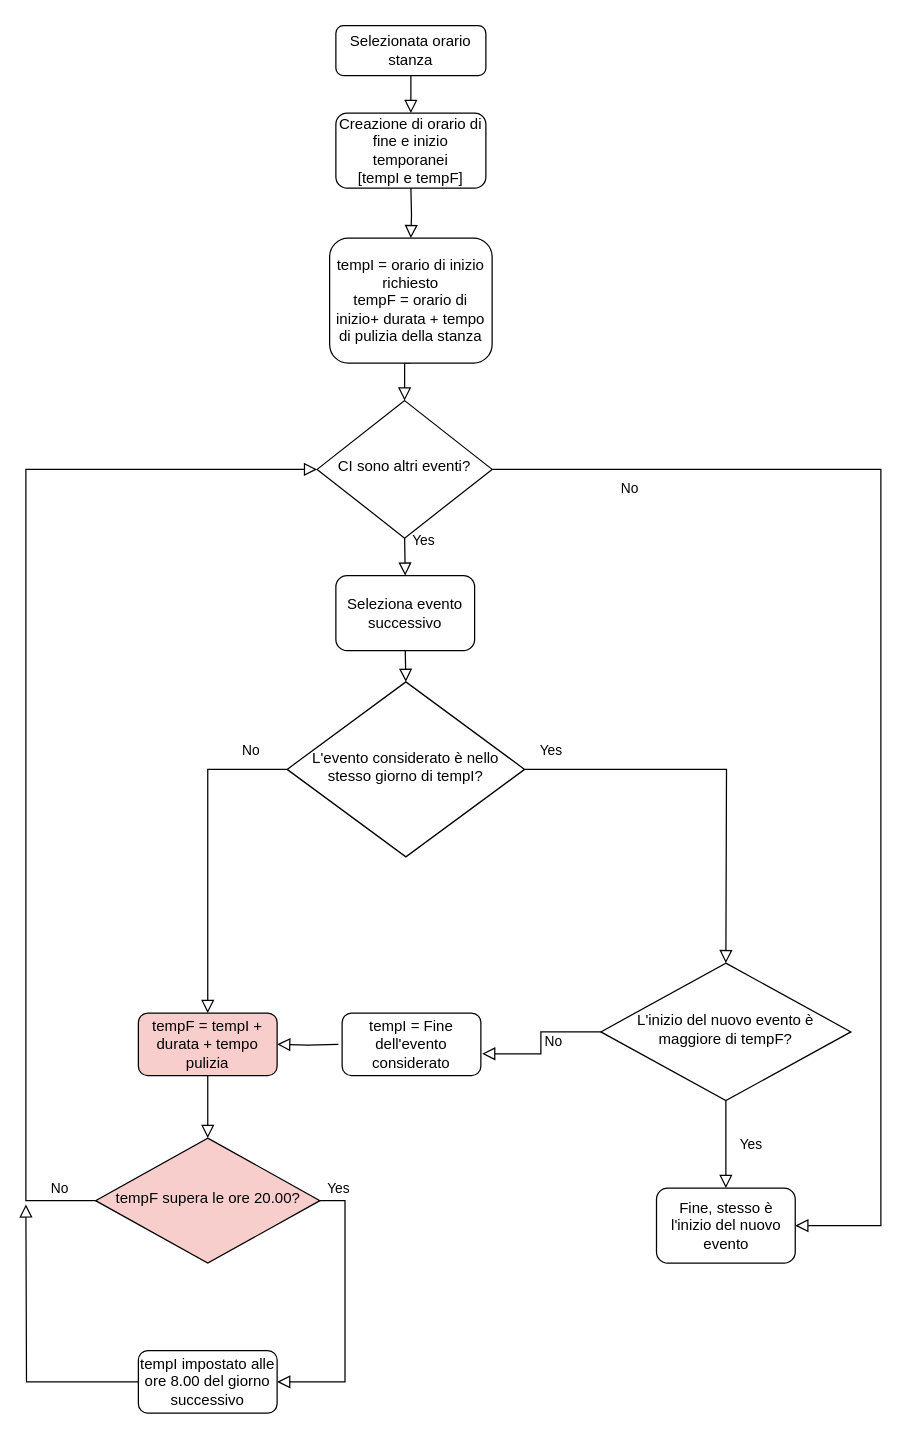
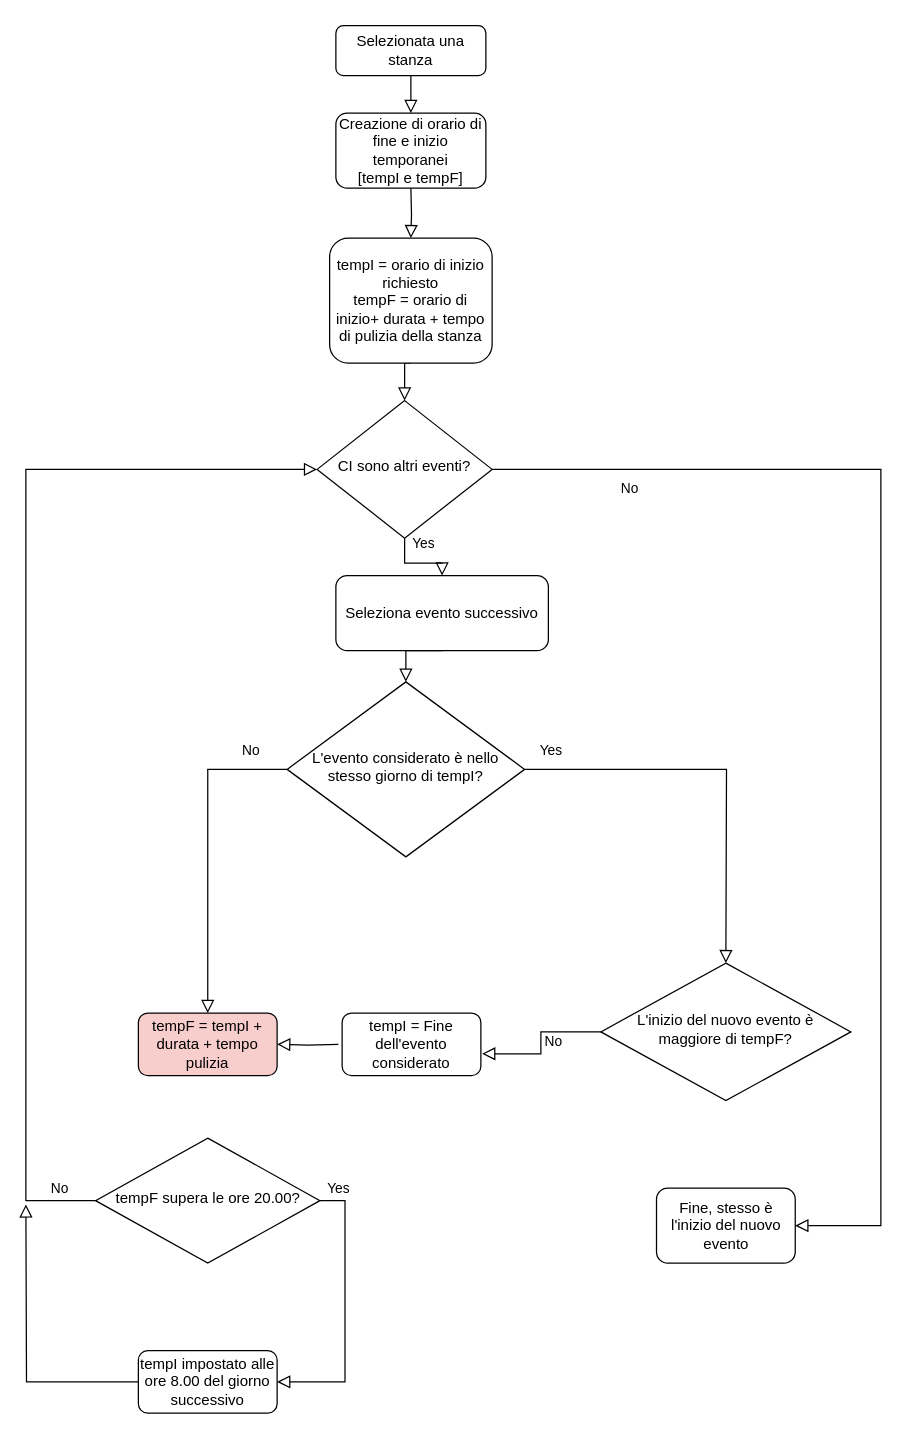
(411, 51) -> (411, 51)
(405, 613) -> (442, 613)
(208, 1100) -> none
(726, 1138) -> none
(208, 1201) -> (208, 1201)
